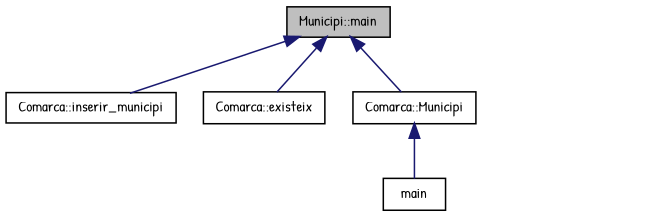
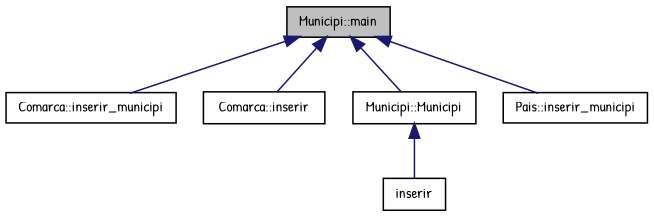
(264, 108) -> (264, 108)
(414, 108) -> (414, 108)
none -> (575, 108)
(414, 194) -> (414, 194)
